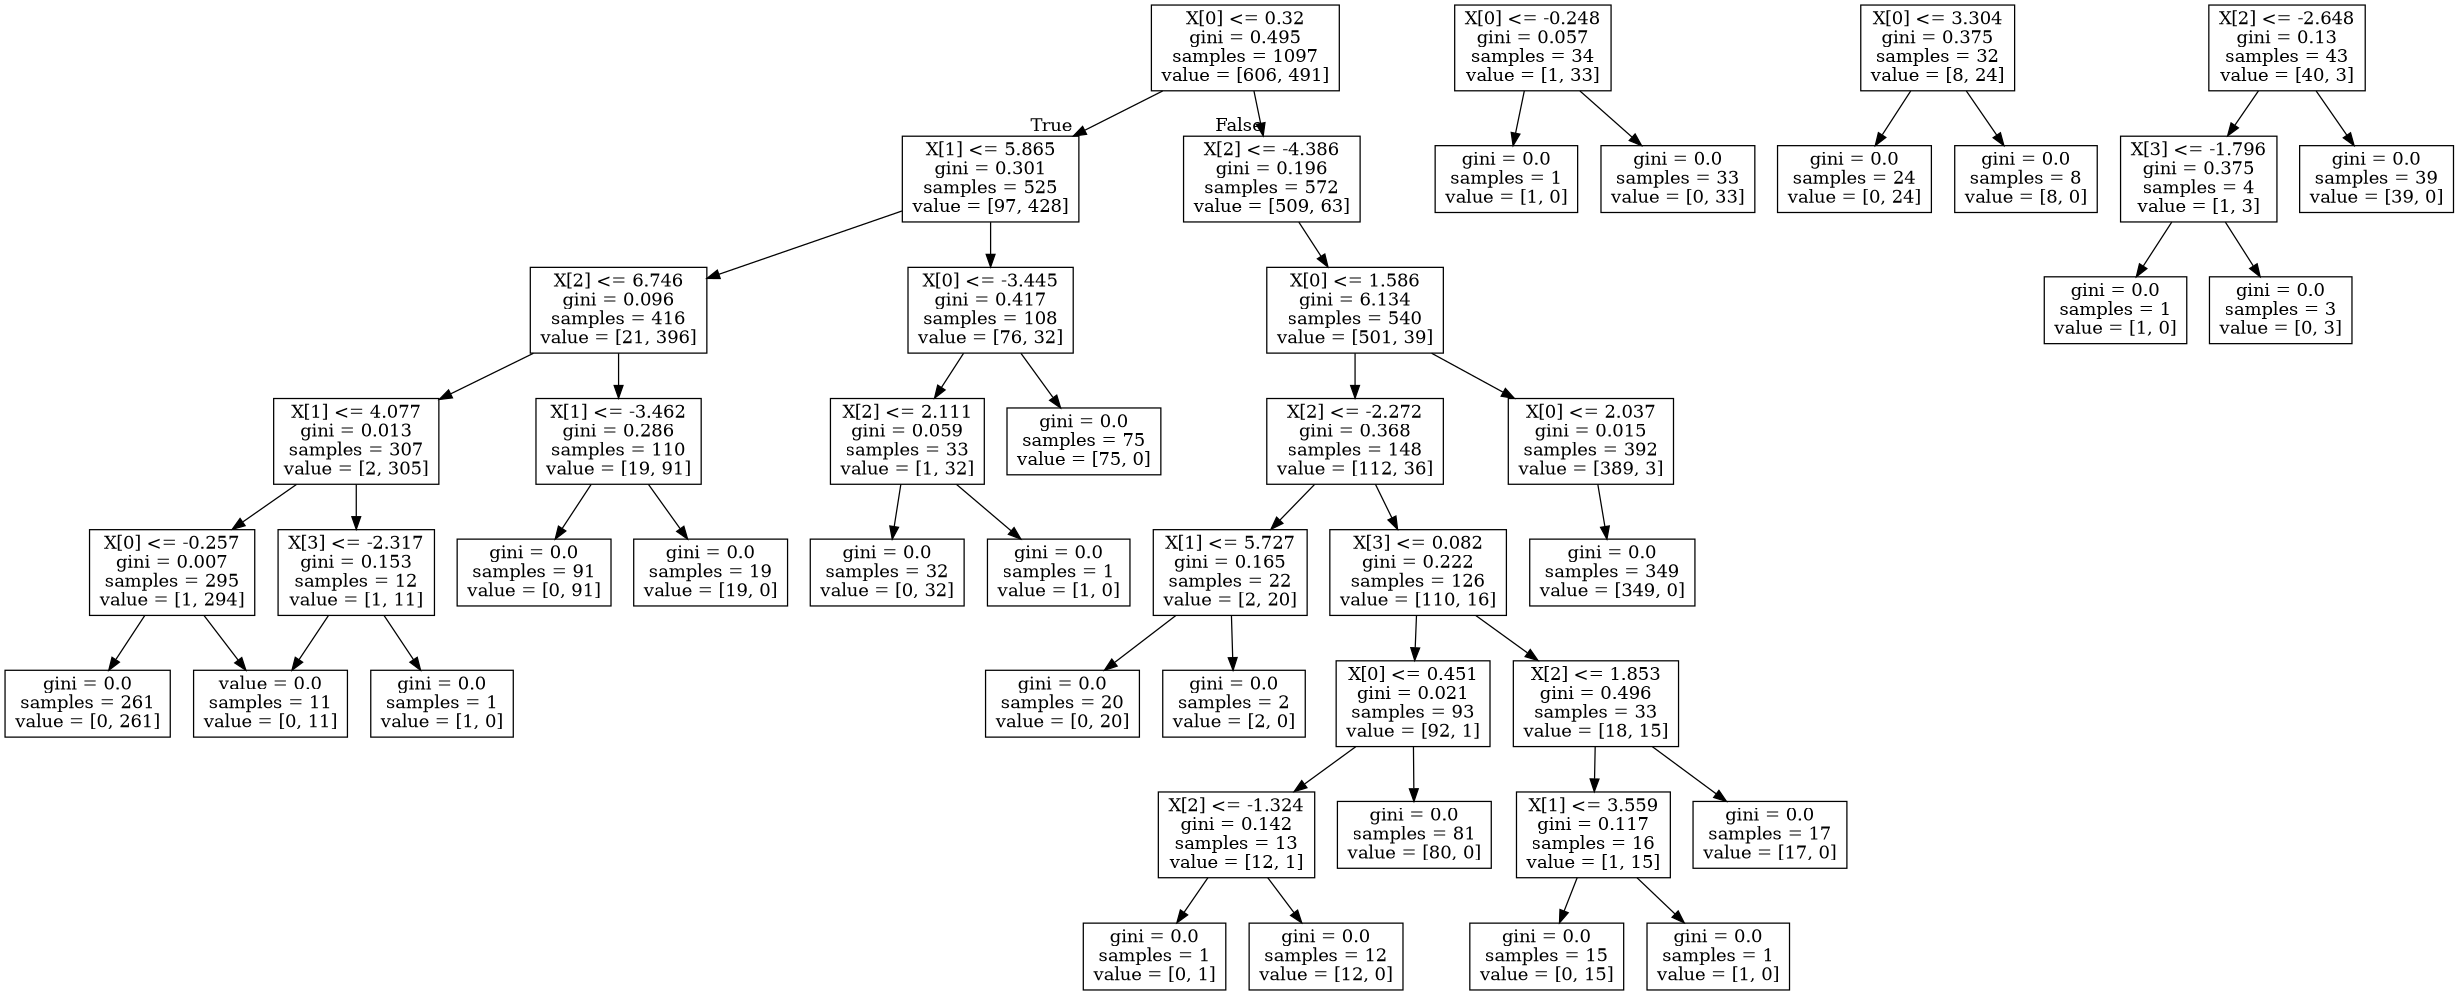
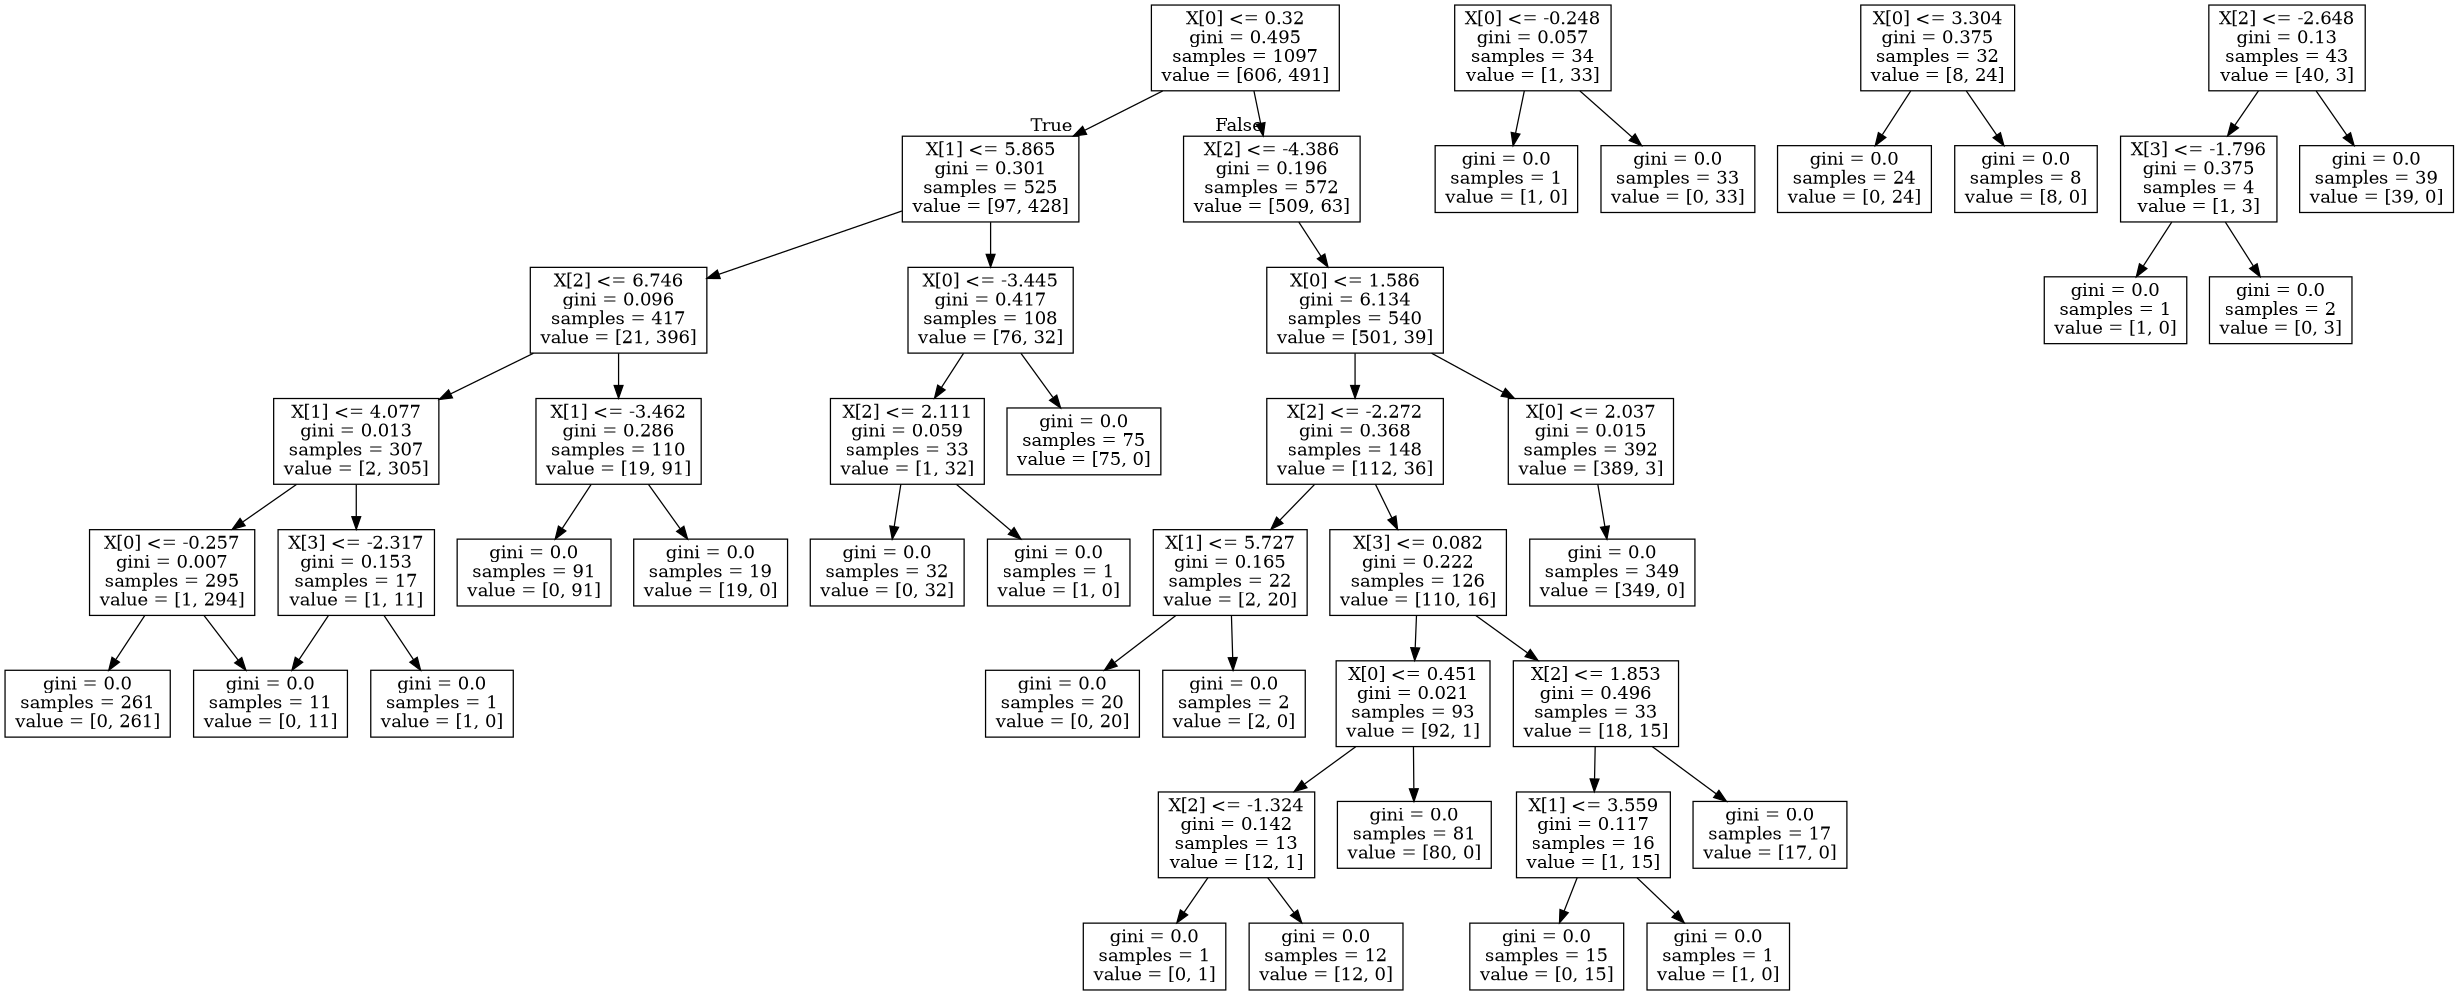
(619, 310) -> (619, 310)
(2281, 310) -> (2281, 310)
(356, 573) -> (356, 573)
(271, 704) -> (271, 704)
